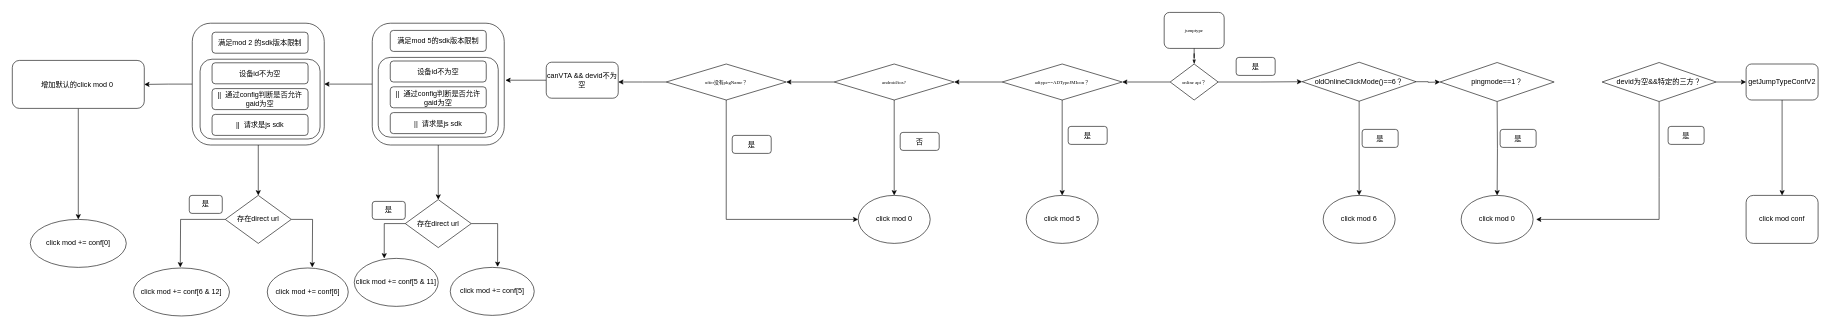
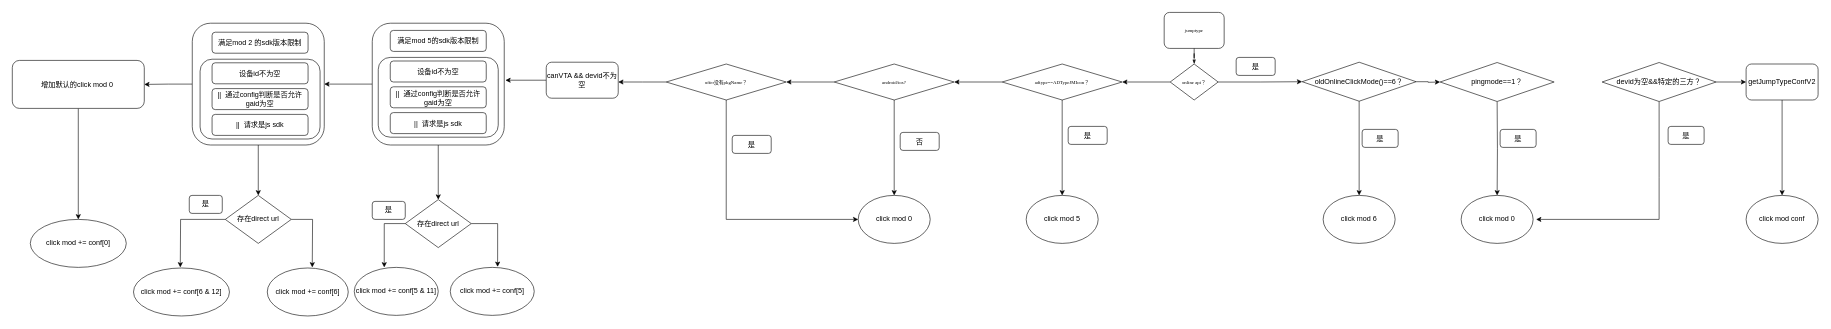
(1782, 219) -> (1782, 219)
(396, 282) -> (396, 291)
